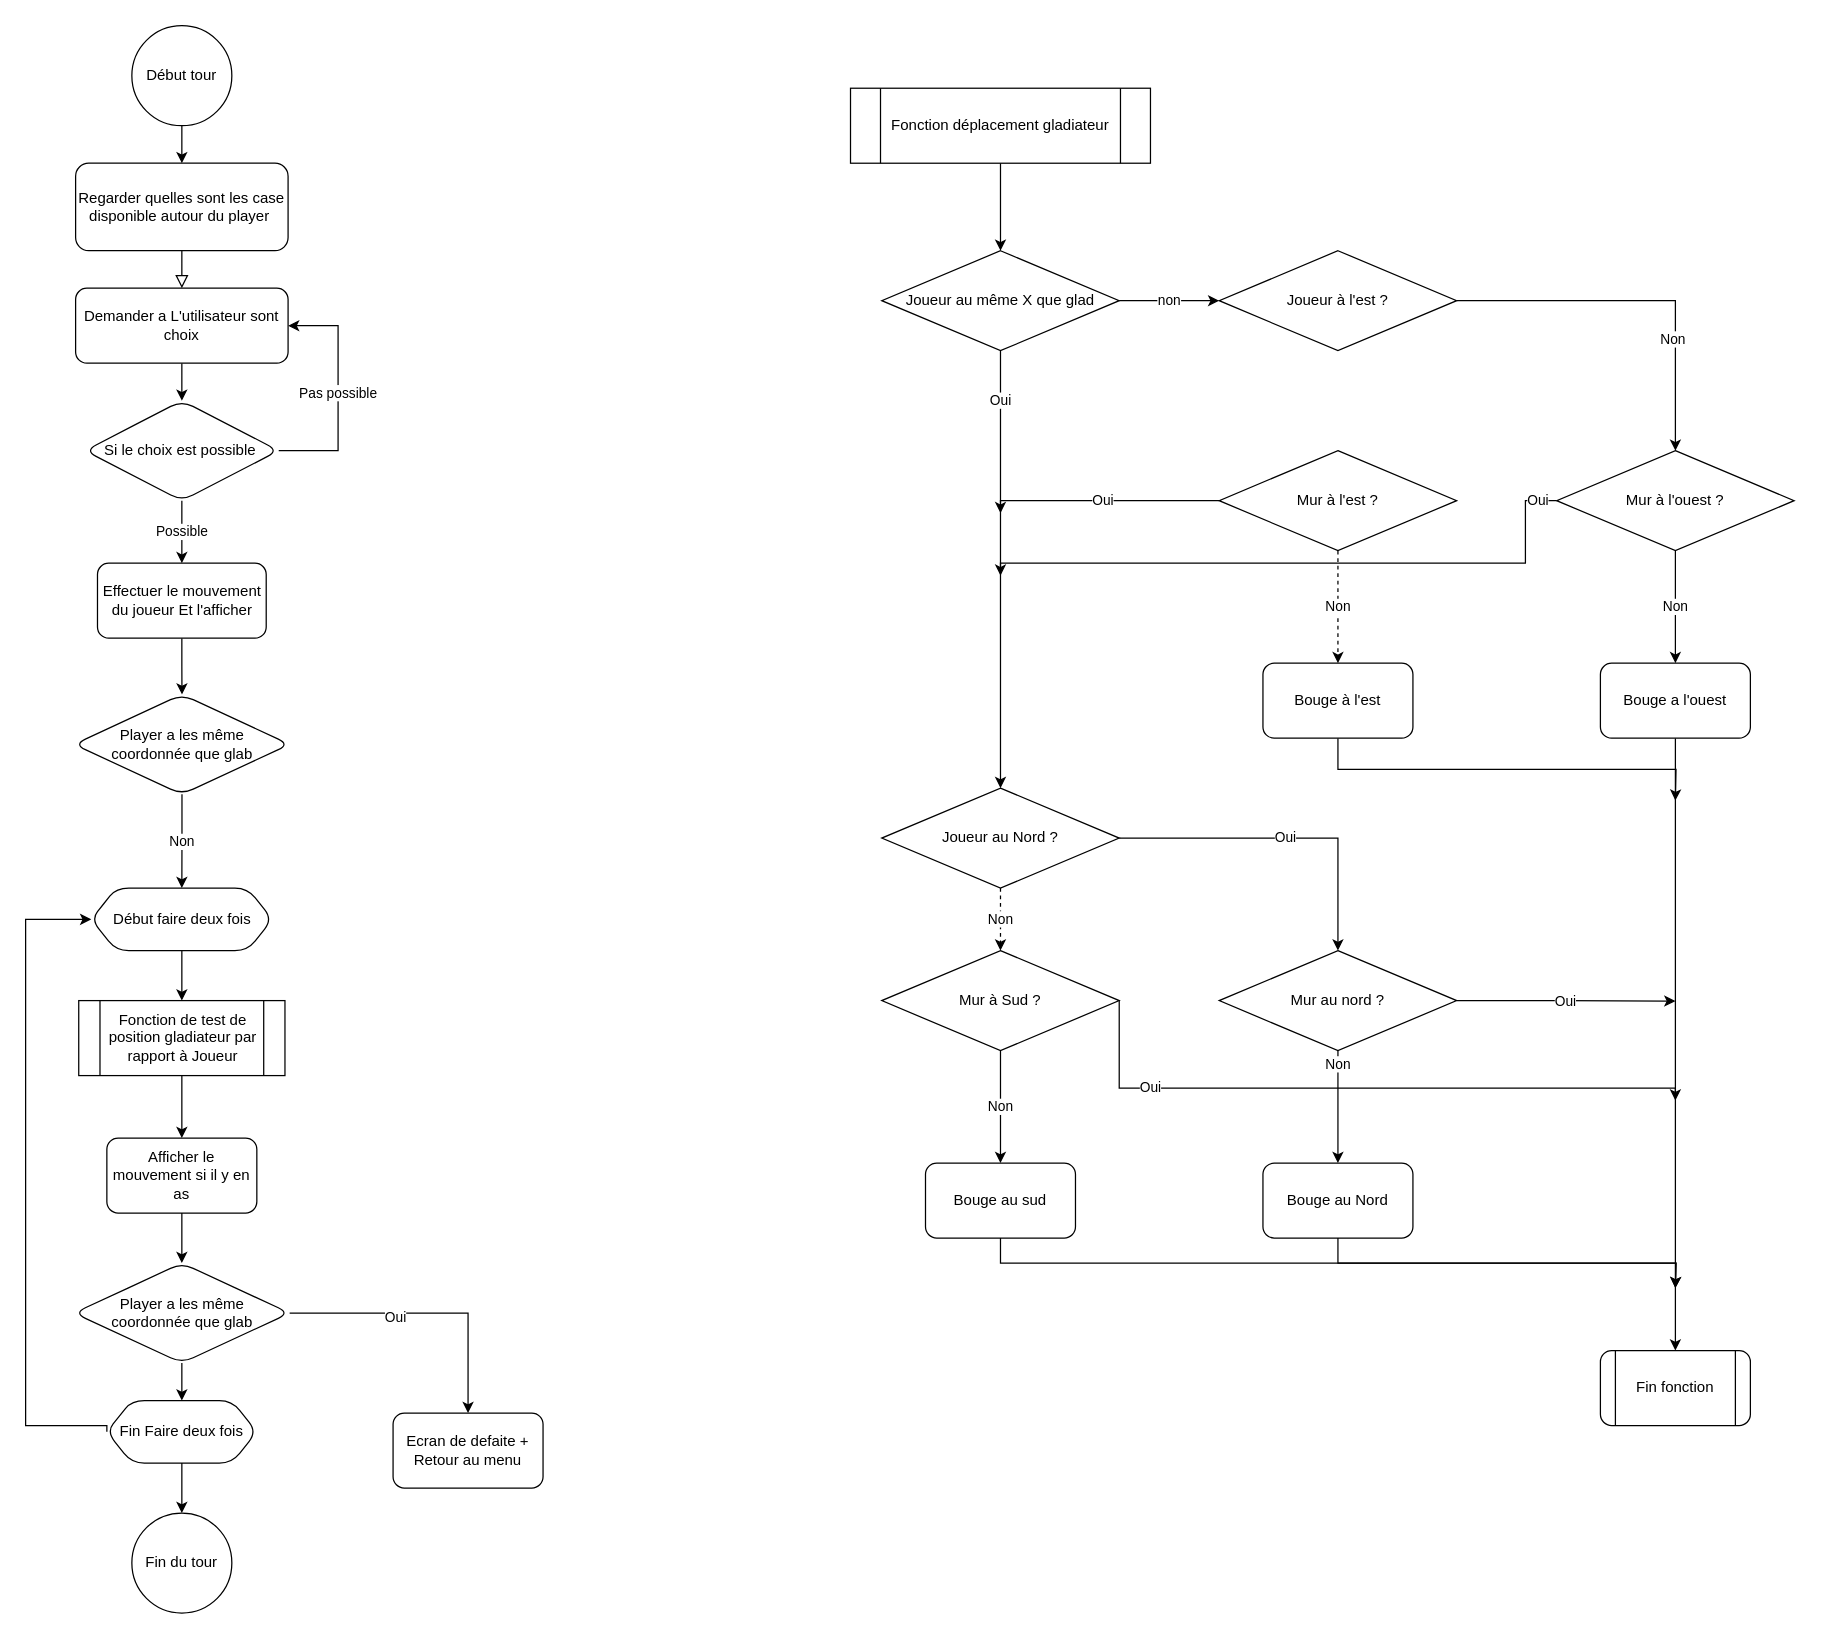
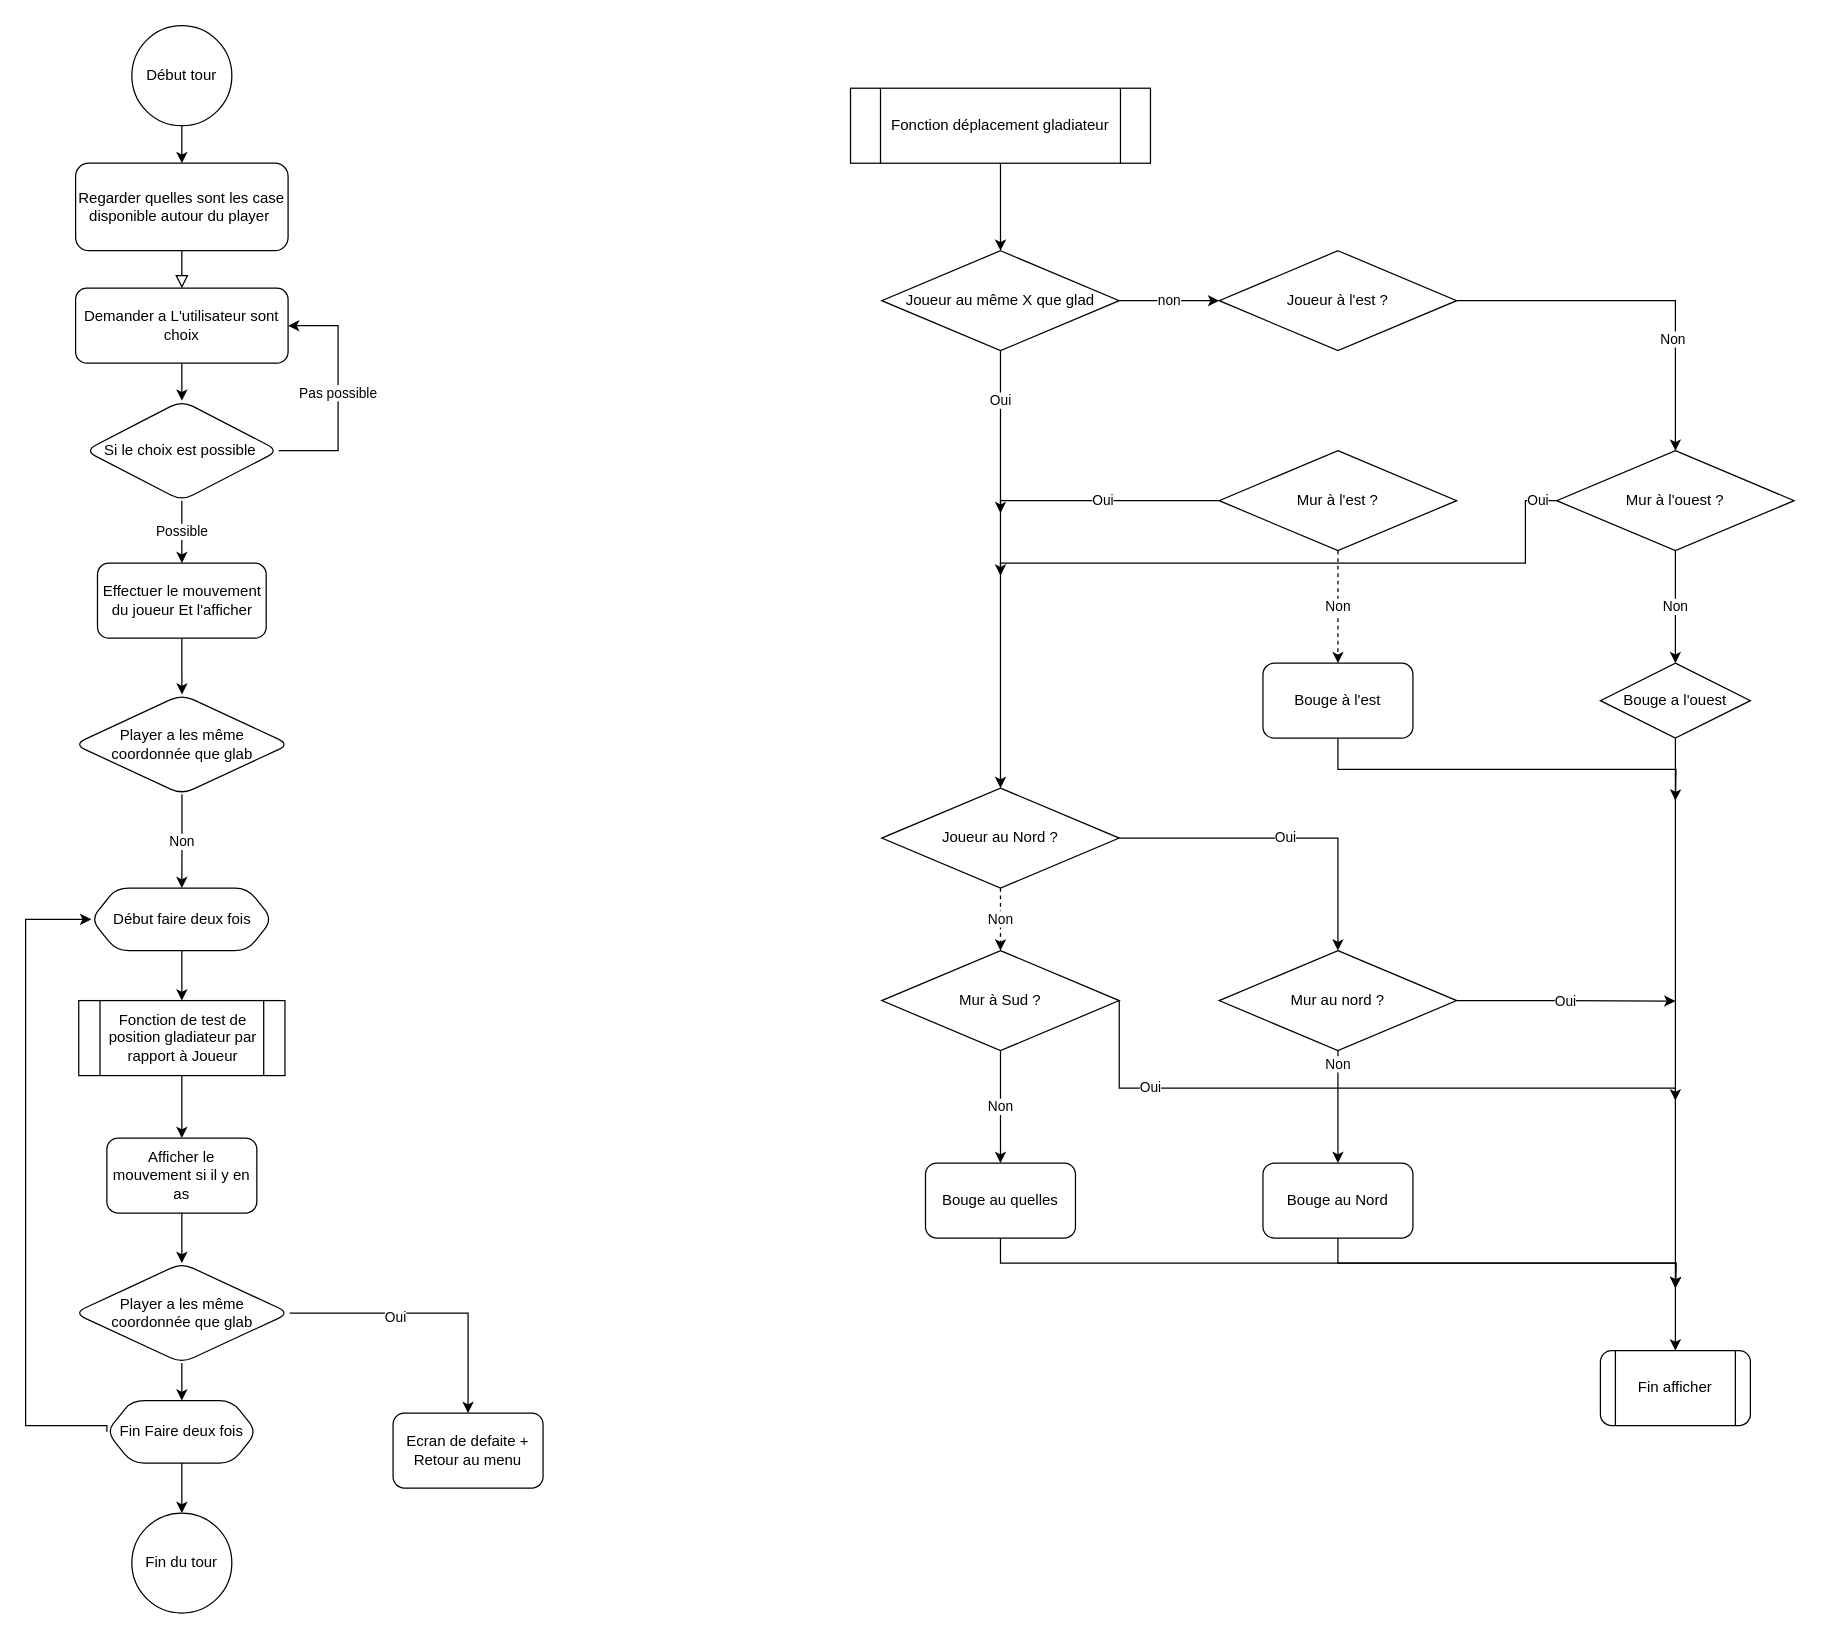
(1676, 701) -> (1676, 701)
(1001, 1201) -> (1001, 1201)
(1676, 1388) -> (1676, 1388)
